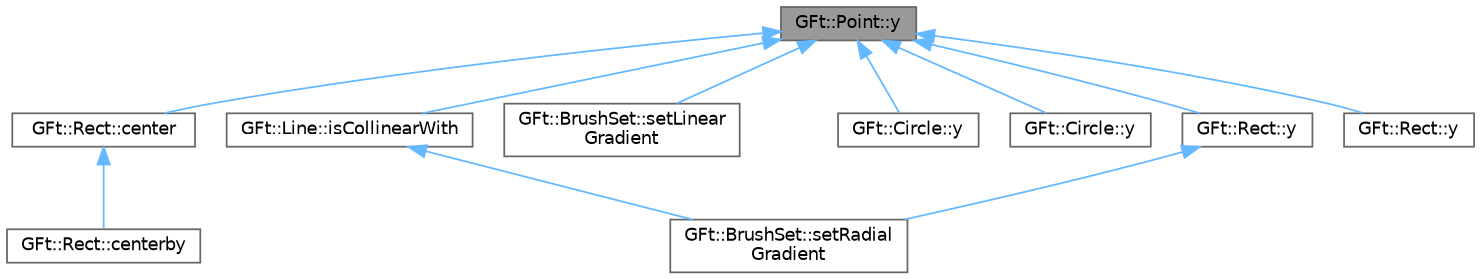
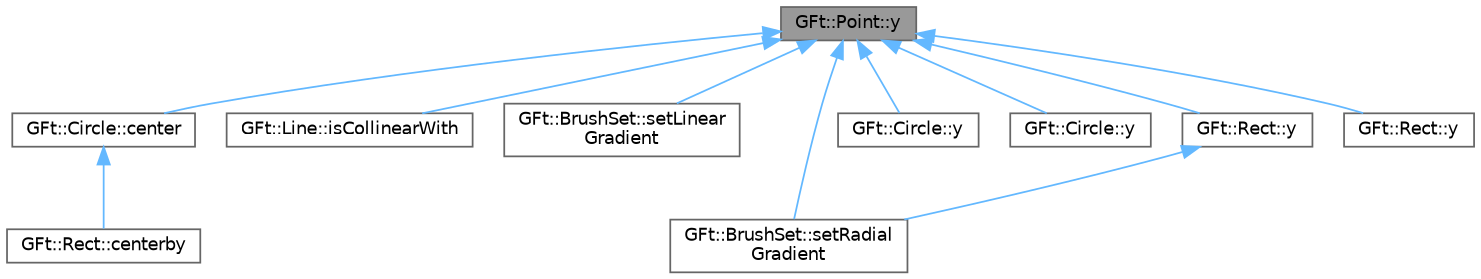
(104, 130) -> (104, 130)
(559, 185) -> (813, 138)
